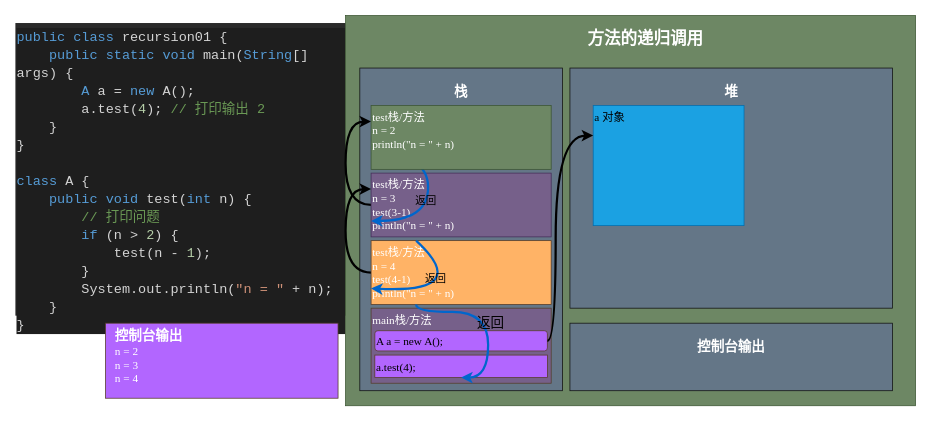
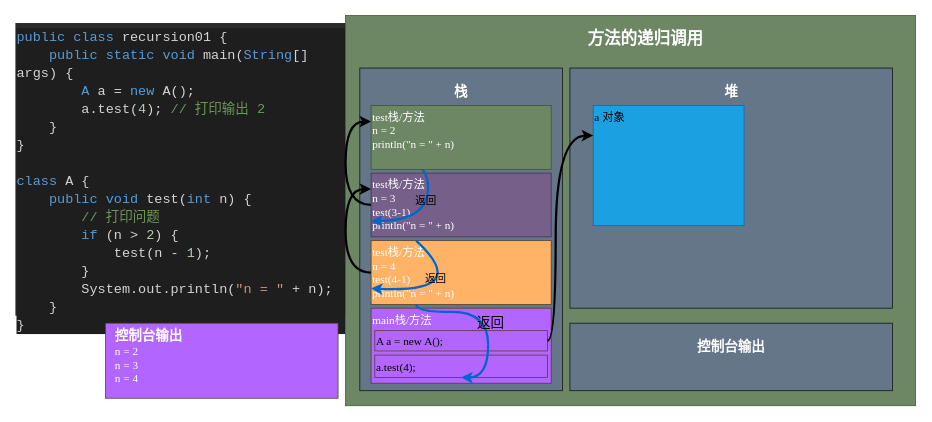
(404, 320) -> (404, 320)
(461, 341) -> (461, 341)
